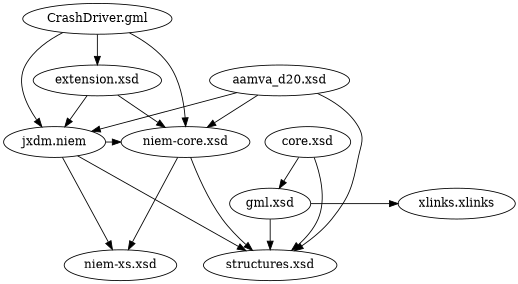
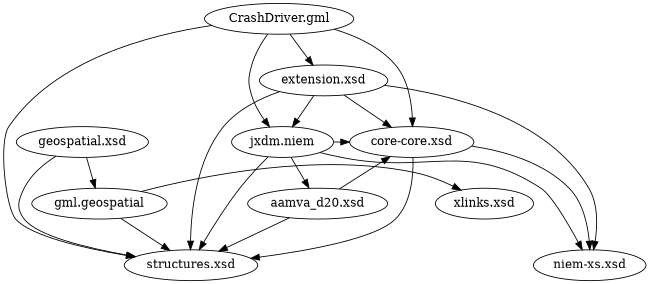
(168, 111) -> (299, 171)
none -> (15, 119)
none -> (523, 127)
(185, 142) -> (412, 142)
(308, 142) -> (82, 142)
none -> (209, 150)
(270, 204) -> (99, 204)
(457, 204) -> (484, 204)
